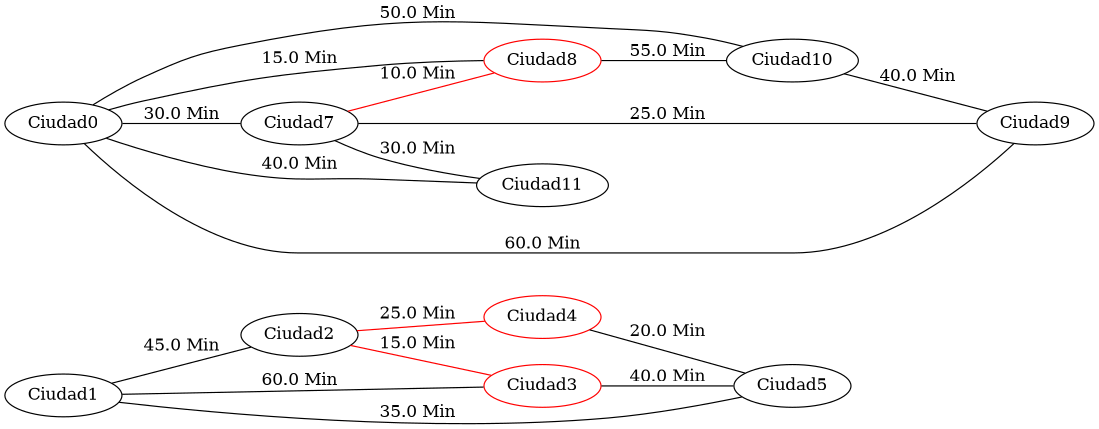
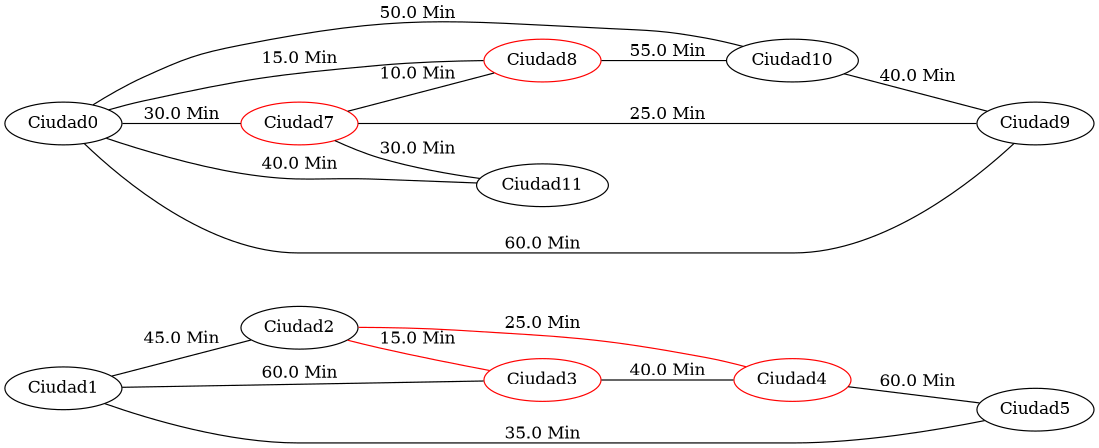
(421, 92) -> (421, 92)
(299, 123) -> (299, 124)
(667, 332) -> (917, 382)
(667, 386) -> (667, 380)
